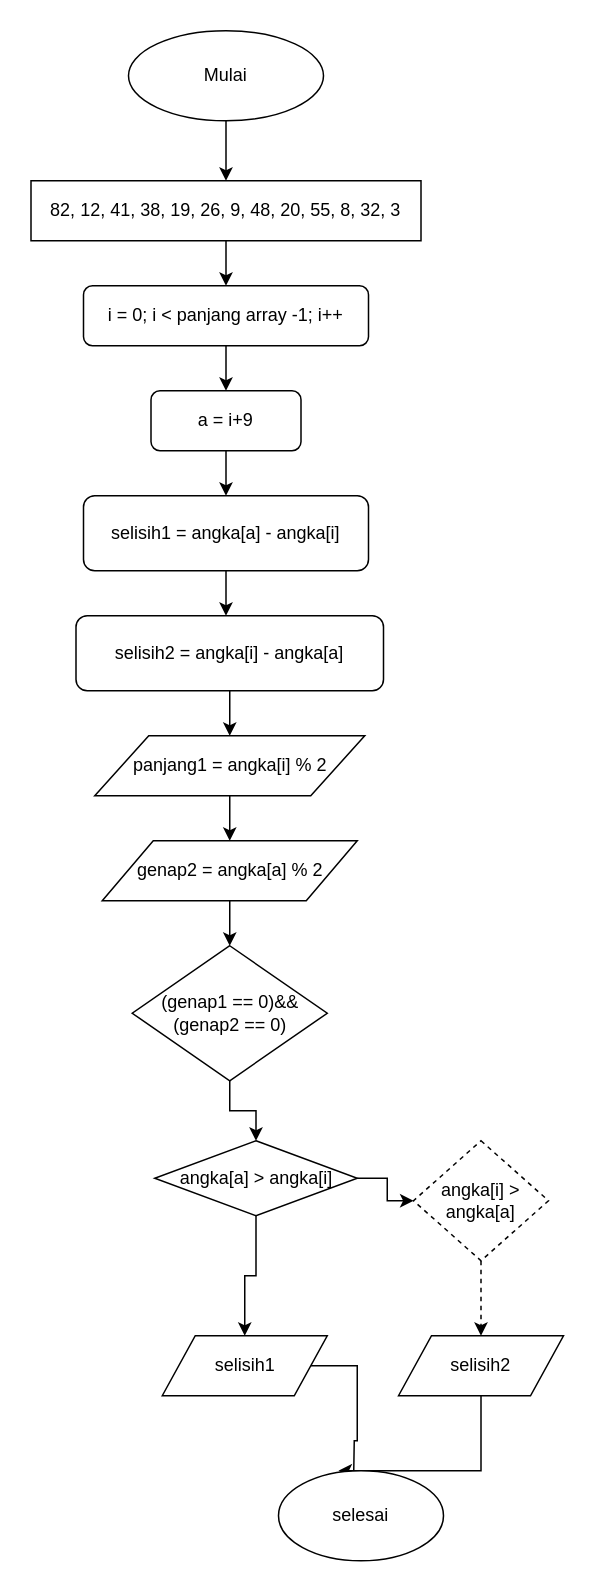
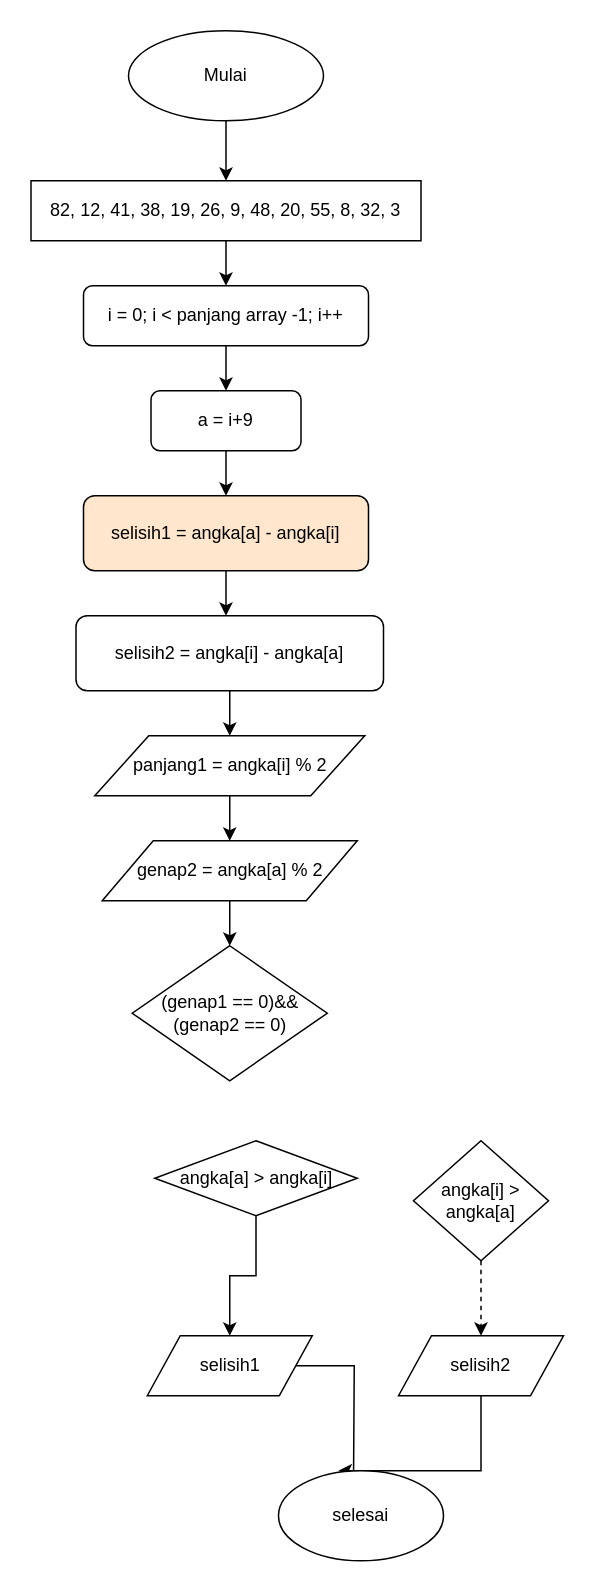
(226, 533) -> (226, 533)
(238, 1111) -> none
(387, 1182) -> none
(481, 1201) -> (481, 1201)
(245, 1366) -> (230, 1366)
